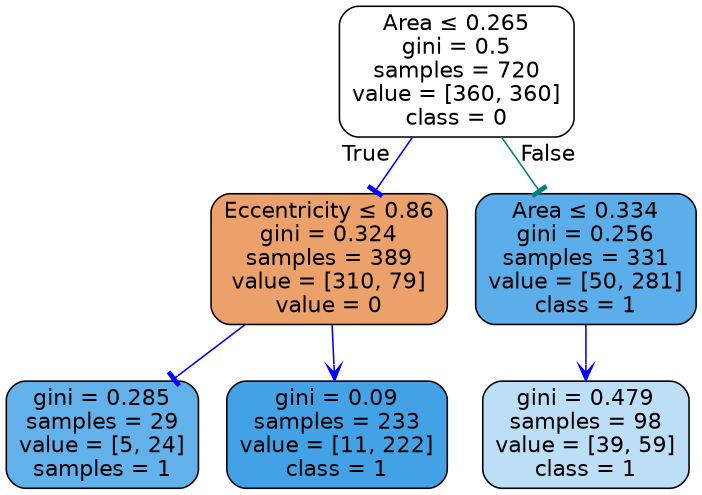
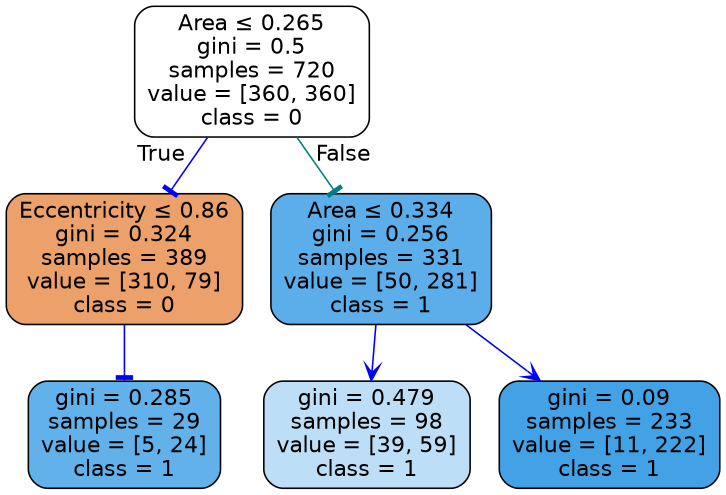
(329, 306) -> (124, 306)
(333, 345) -> (497, 348)
(102, 469) -> (124, 469)
